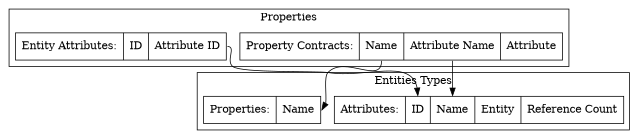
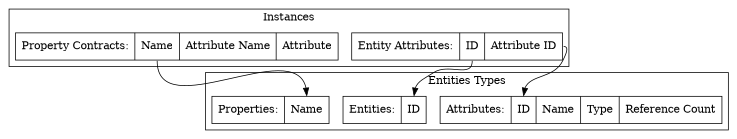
(289, 18) -> (289, 18)
(453, 77) -> none
none -> (385, 110)
(498, 110) -> (600, 110)
